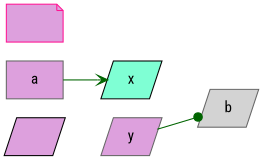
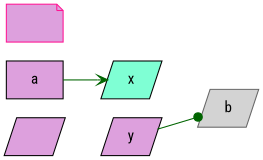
(35, 80) -> (35, 80)
(131, 137) -> (131, 137)
